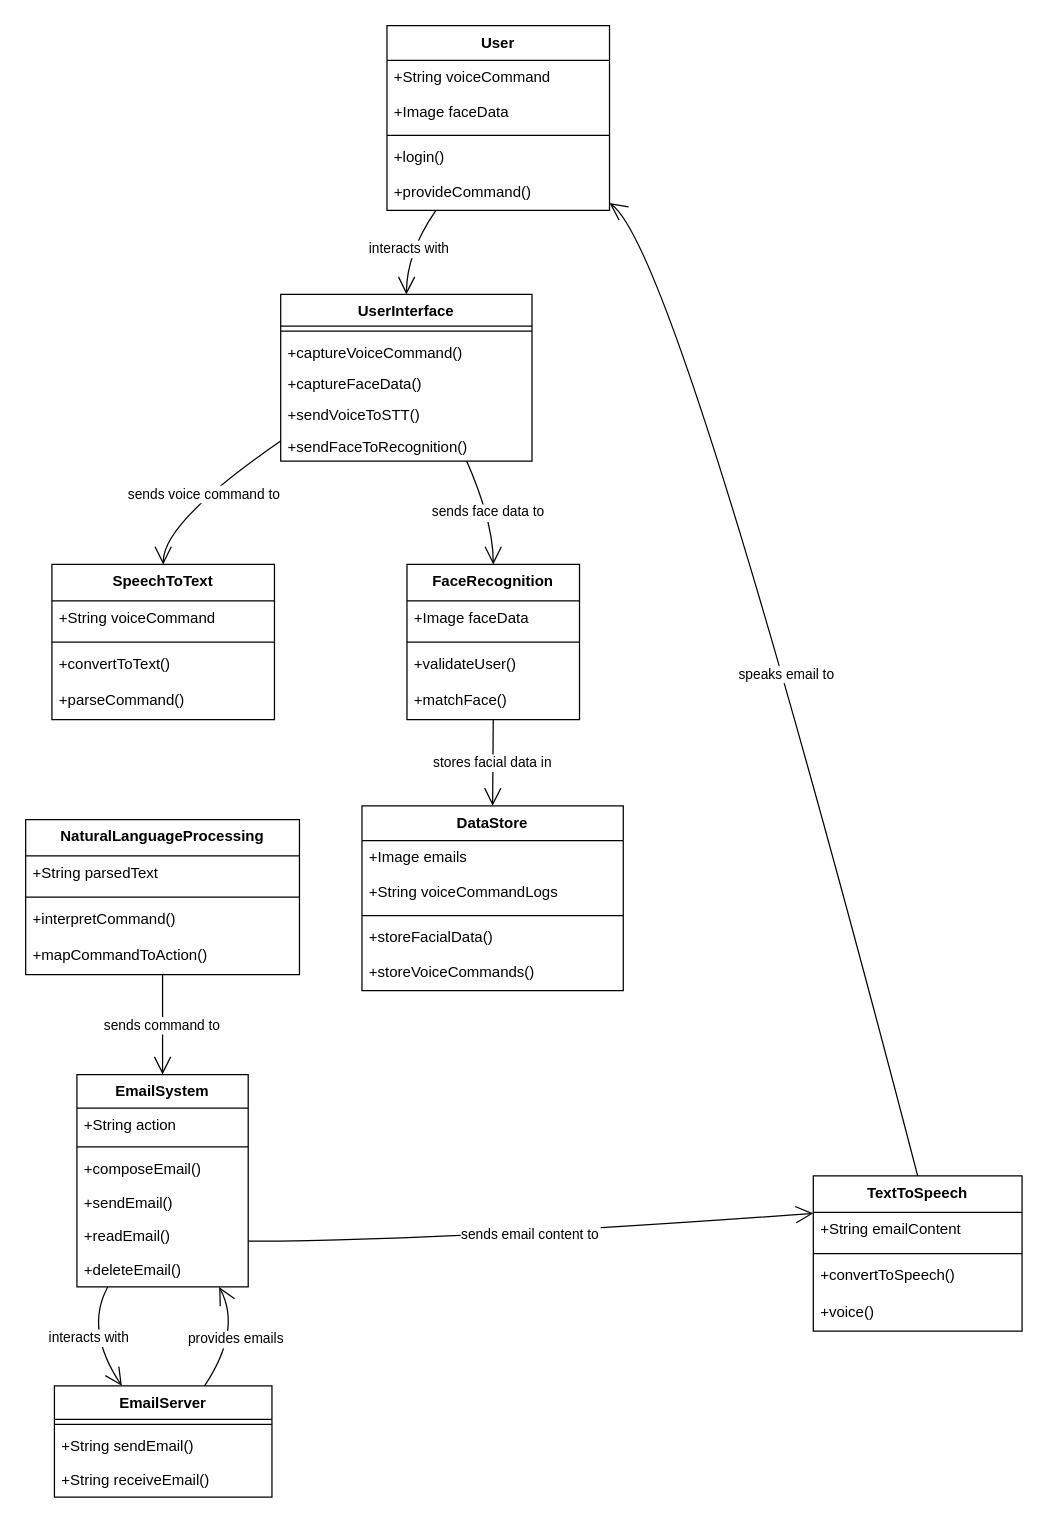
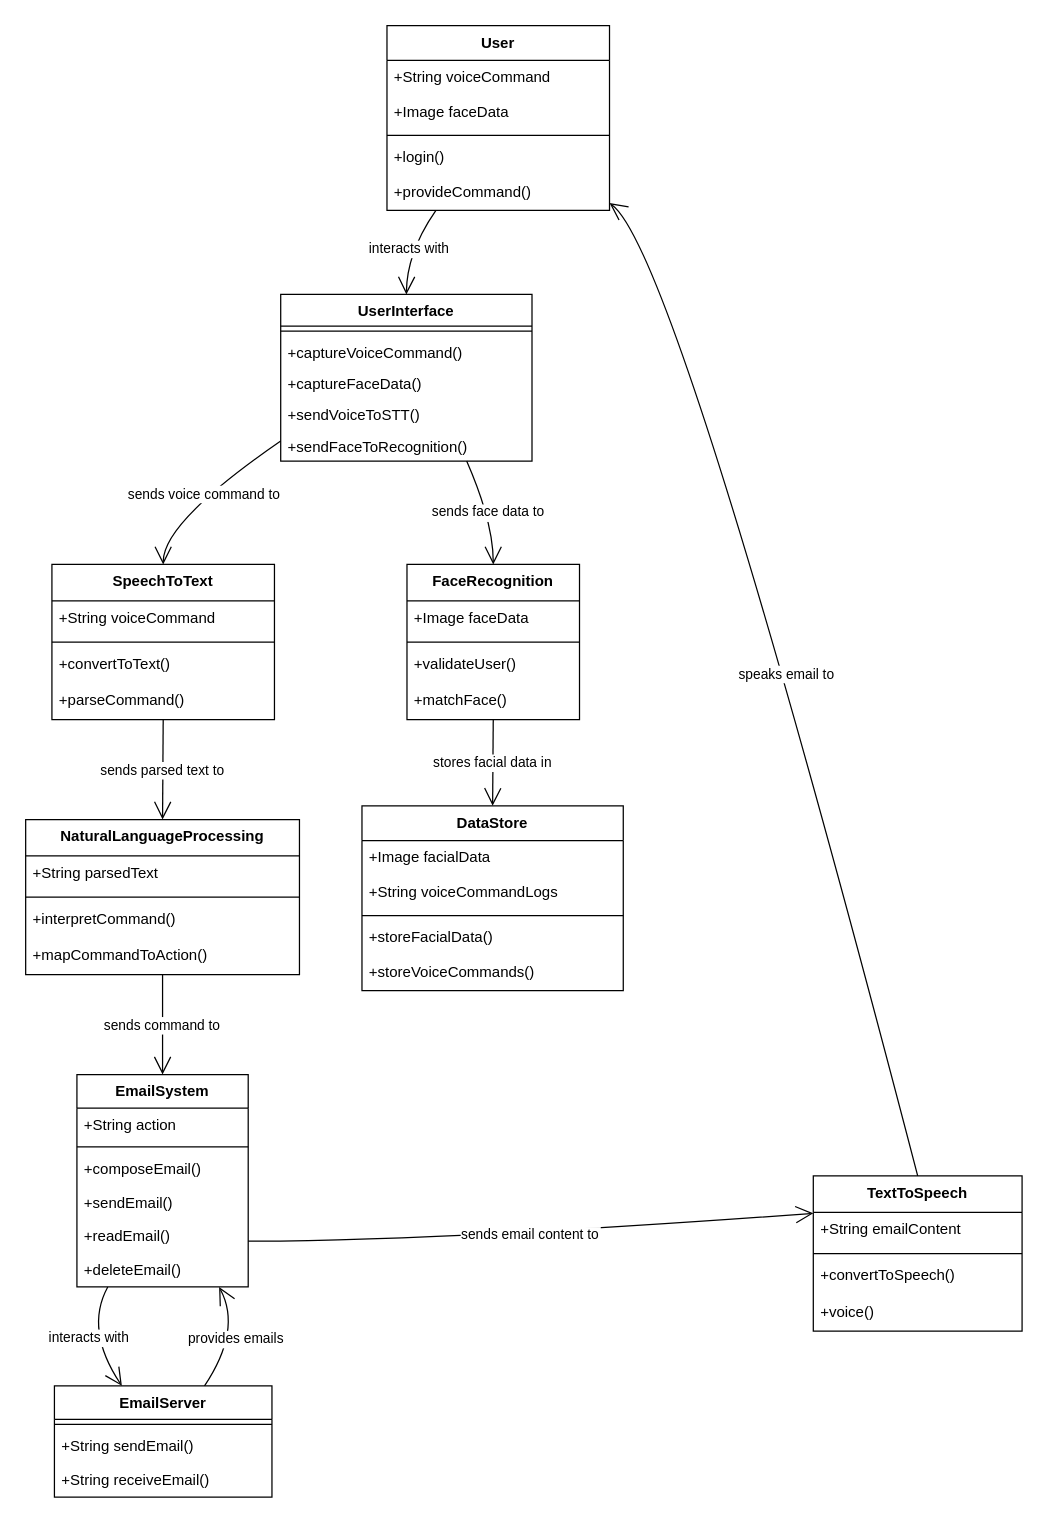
none -> (163, 770)
(418, 857) -> (434, 857)
